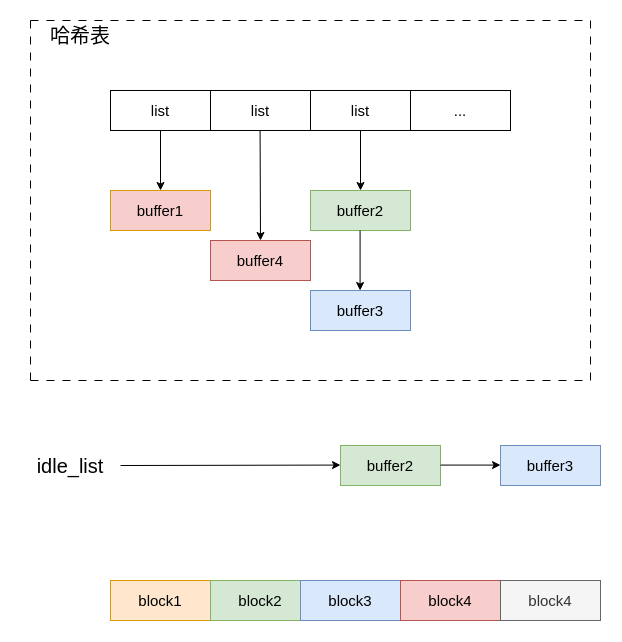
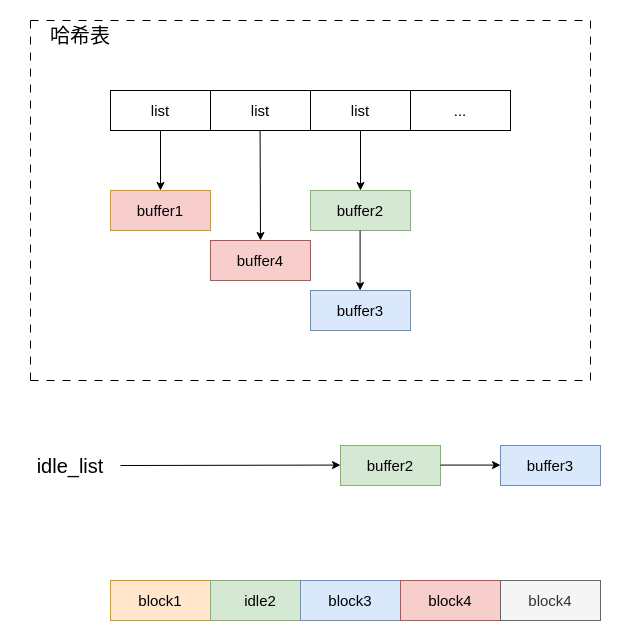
(261, 601) -> (261, 601)
